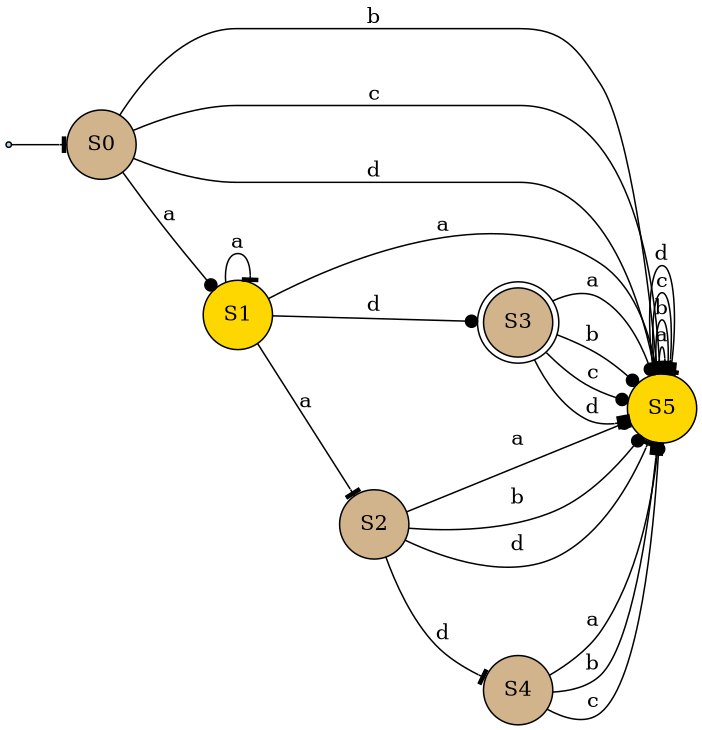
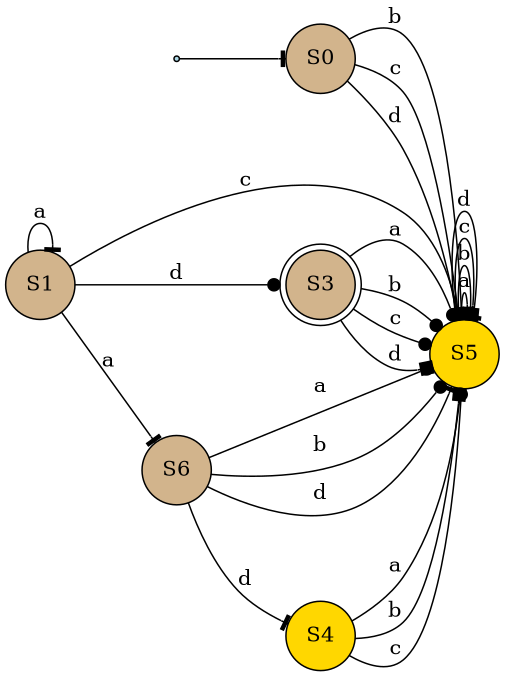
(443, 225) -> (246, 180)
(164, 227) -> none
(238, 315) -> (40, 285)
(374, 524) -> (177, 470)
(518, 690) -> (321, 636)
